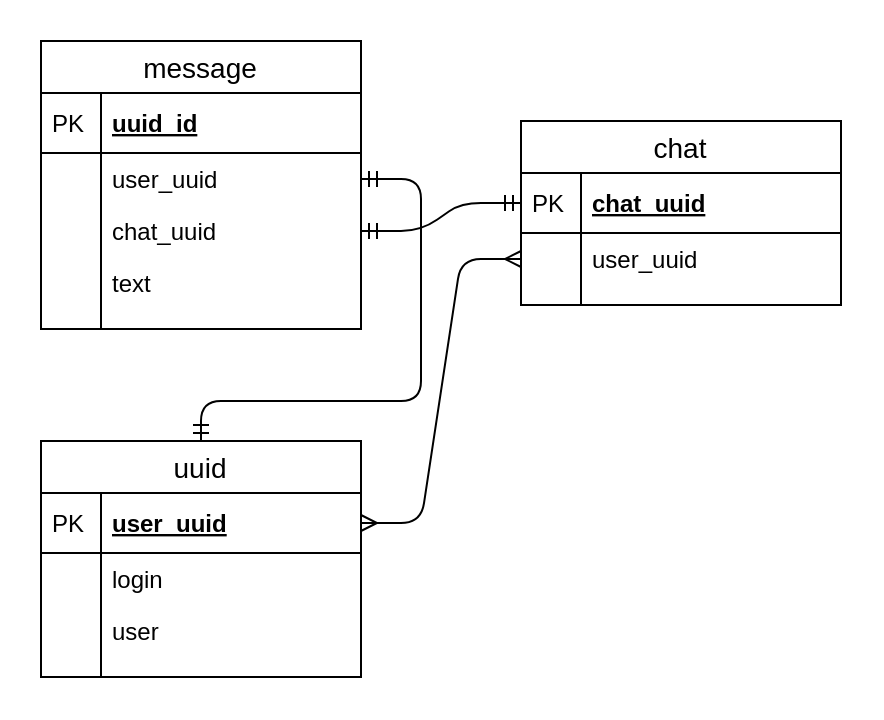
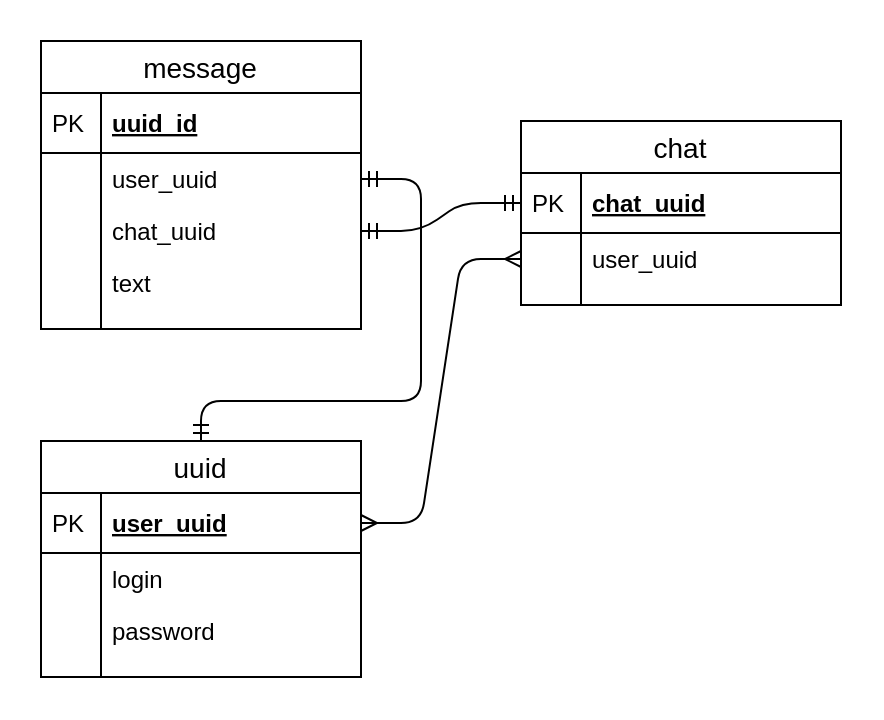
(139, 632) -> (166, 632)
